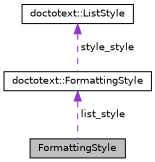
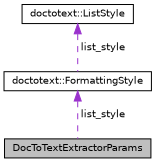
(106, 48) -> (102, 48)
(78, 148) -> (78, 148)
